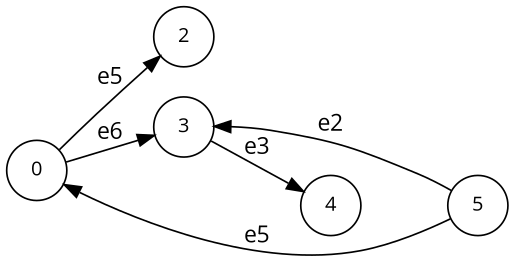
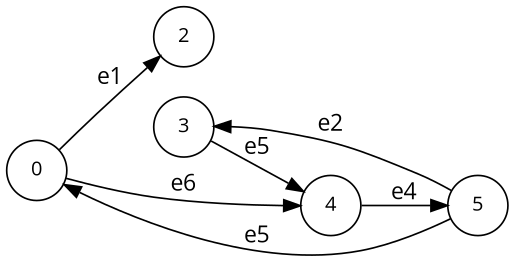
(110, 78) -> (110, 78)
(257, 148) -> (257, 148)
(102, 151) -> (174, 200)
none -> (396, 206)
